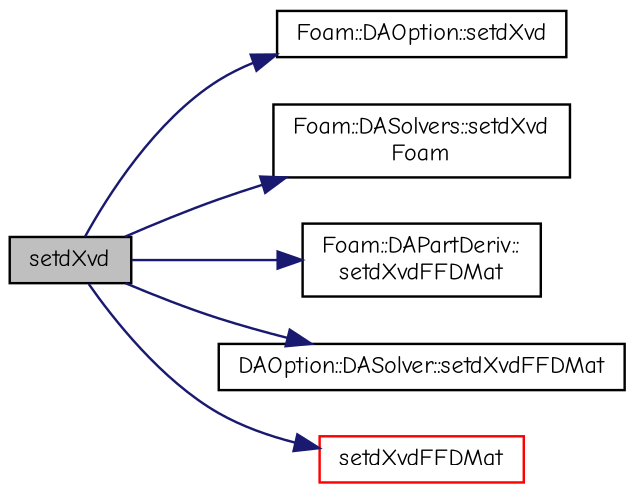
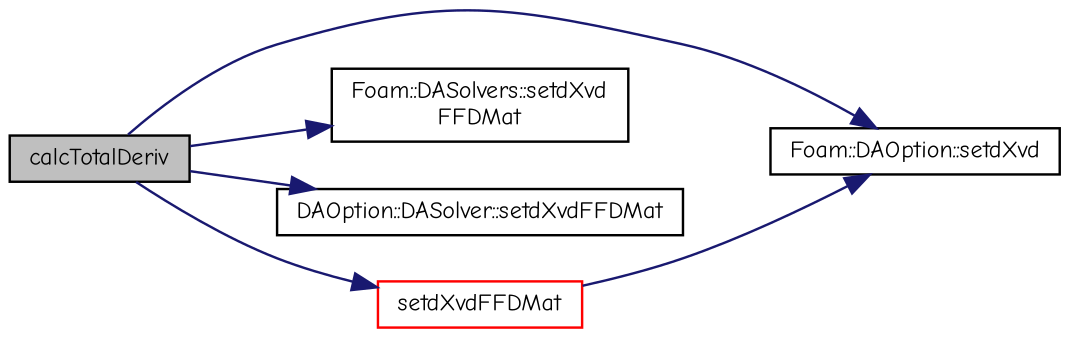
(422, 141) -> (480, 105)
none -> (719, 245)
(70, 260) -> (100, 159)
(422, 260) -> none
